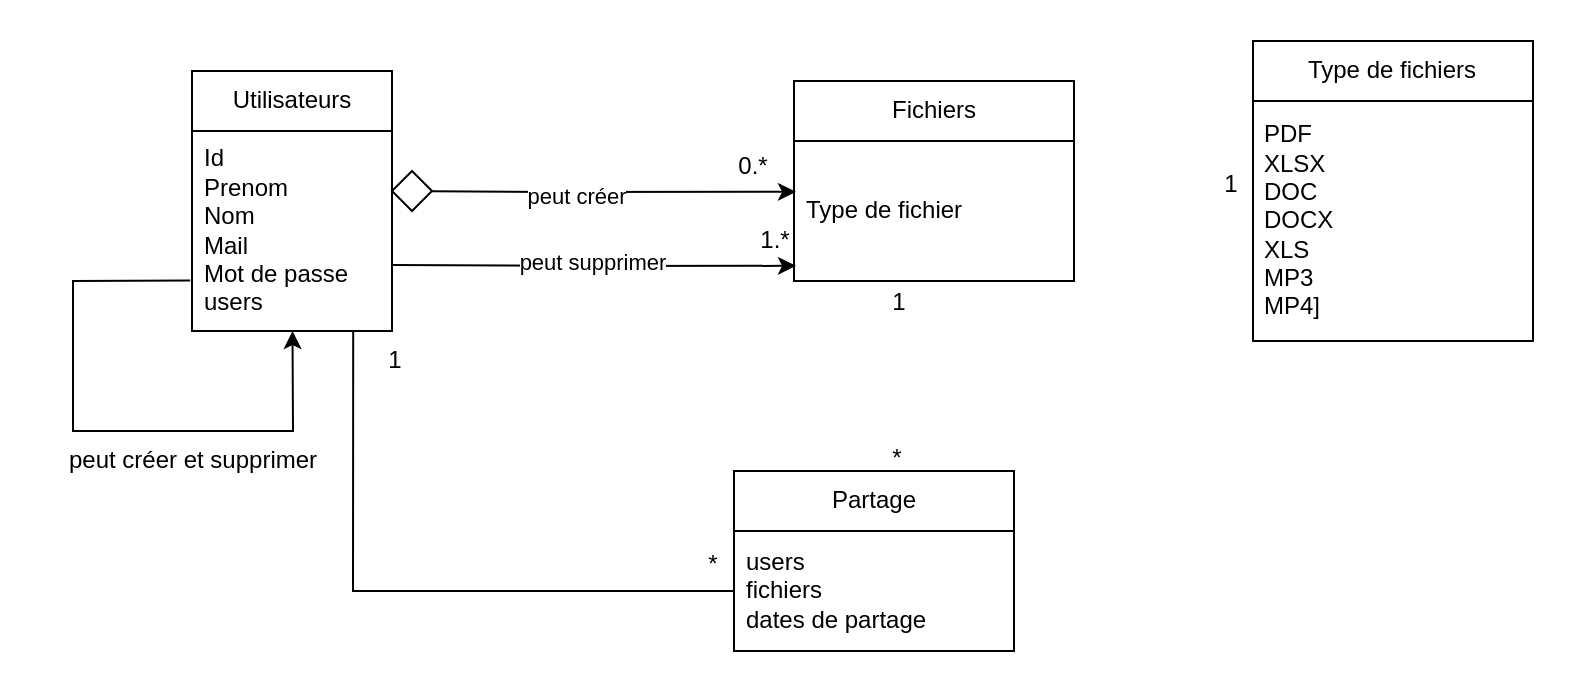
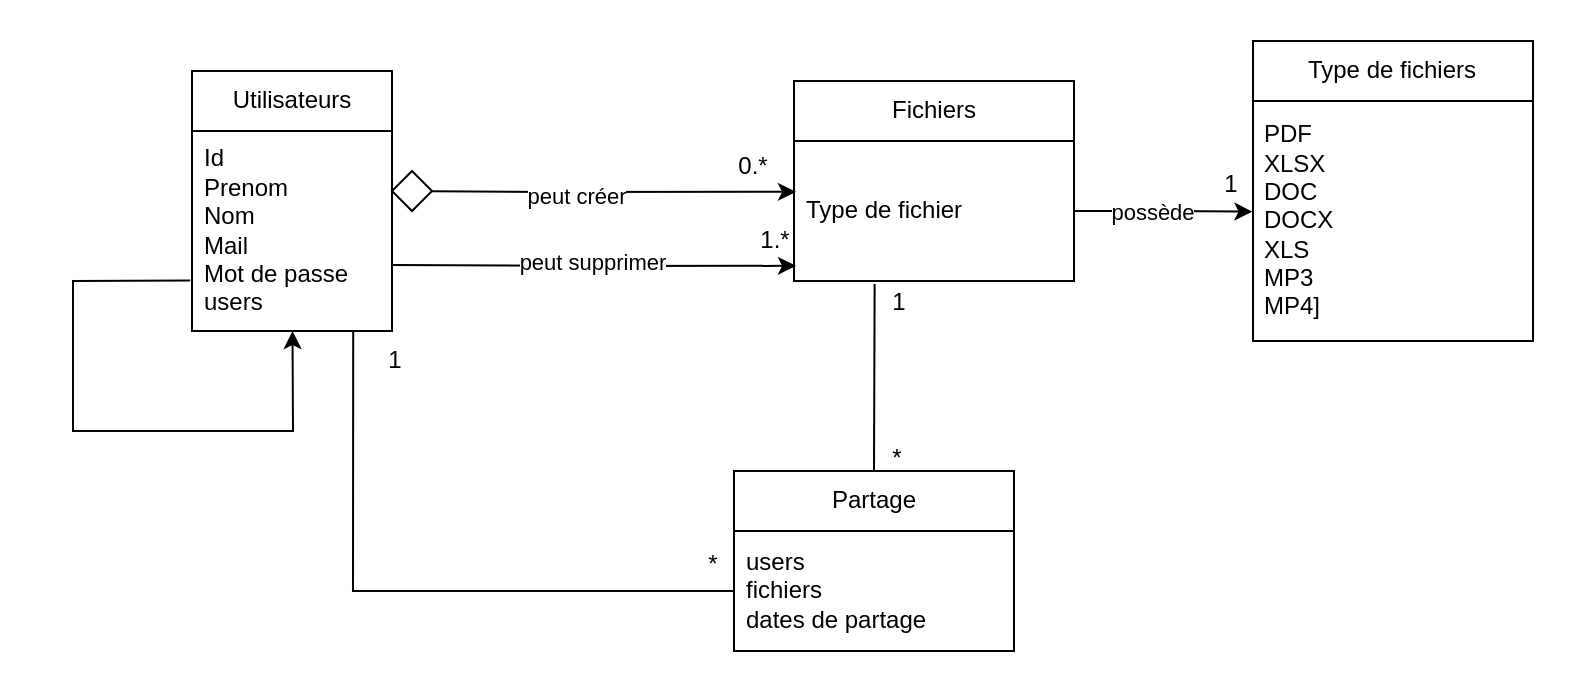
none -> (1159, 211)
none -> (874, 378)
(192, 461) -> none
